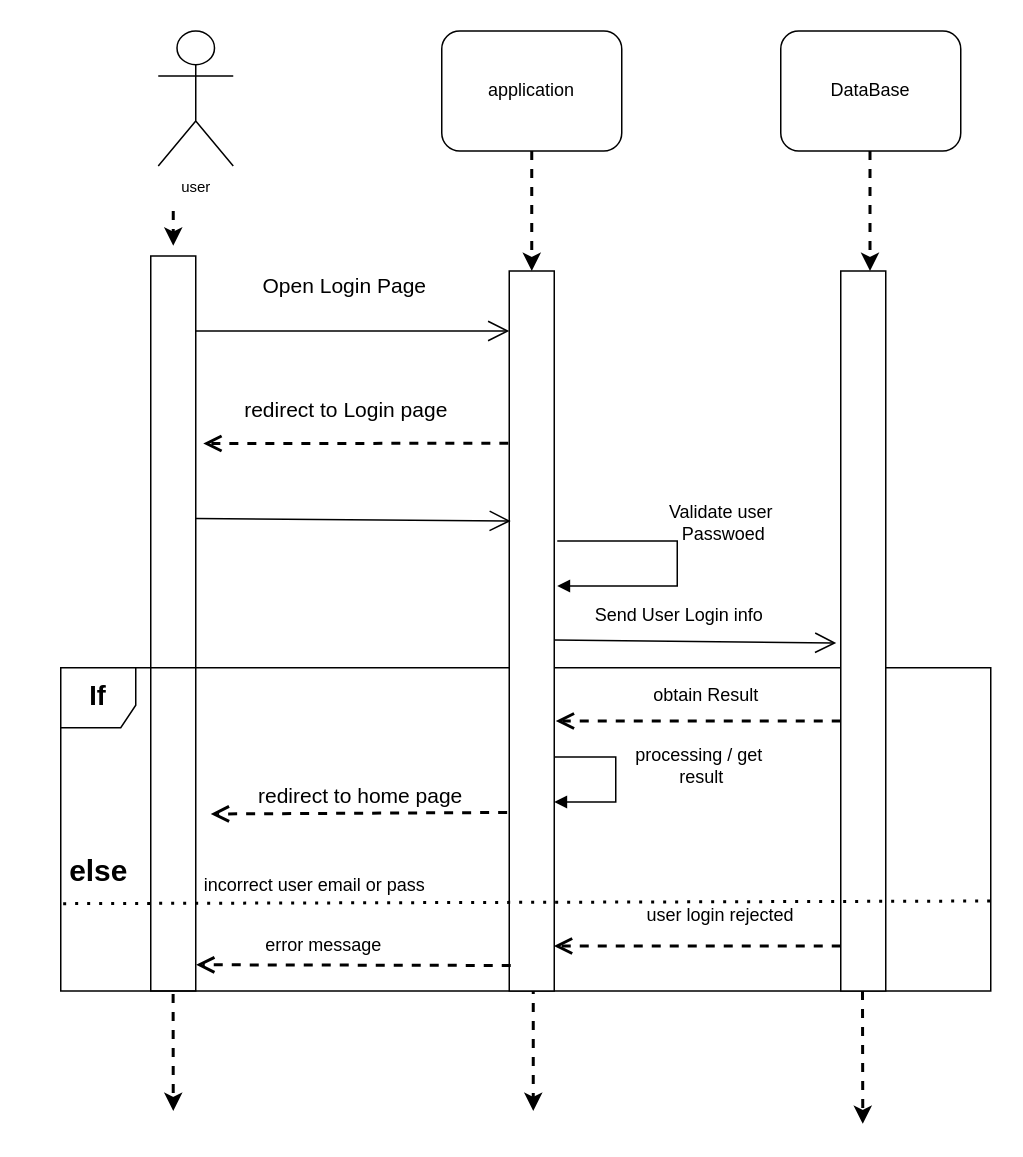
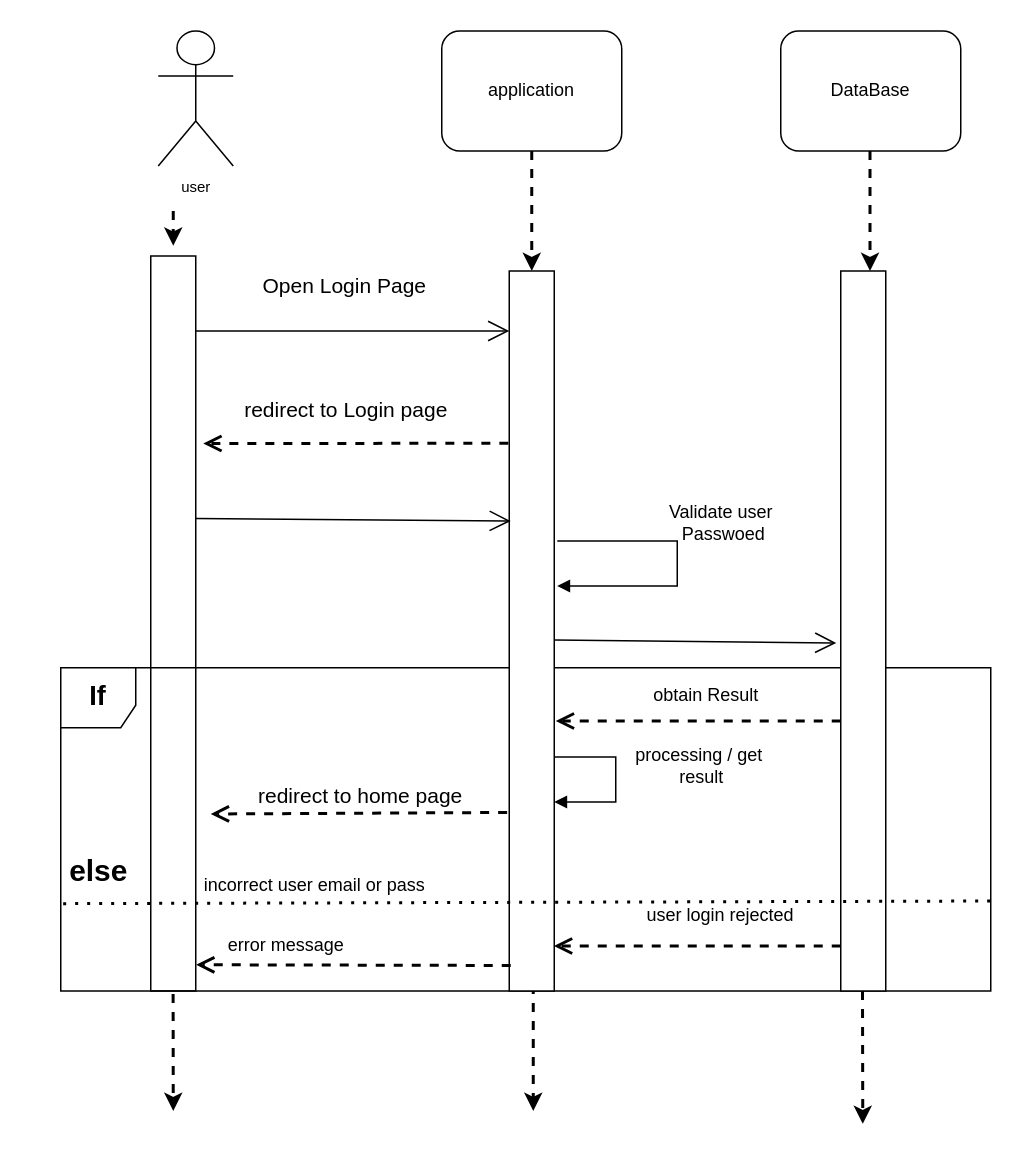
(679, 616) -> none
(323, 946) -> (286, 946)
